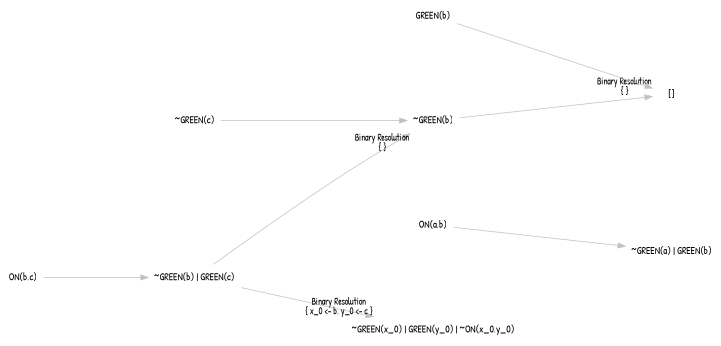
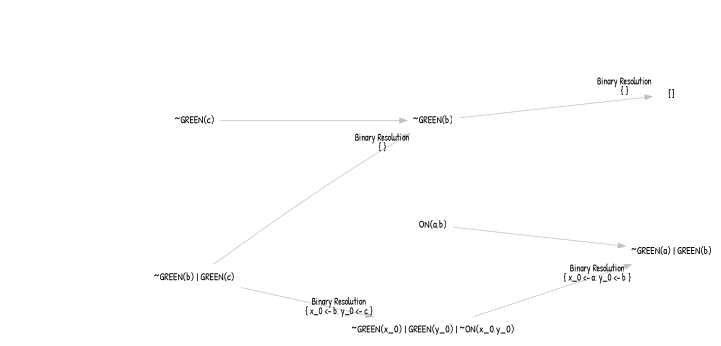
(433, 16) -> none
(23, 277) -> none
none -> (549, 292)
